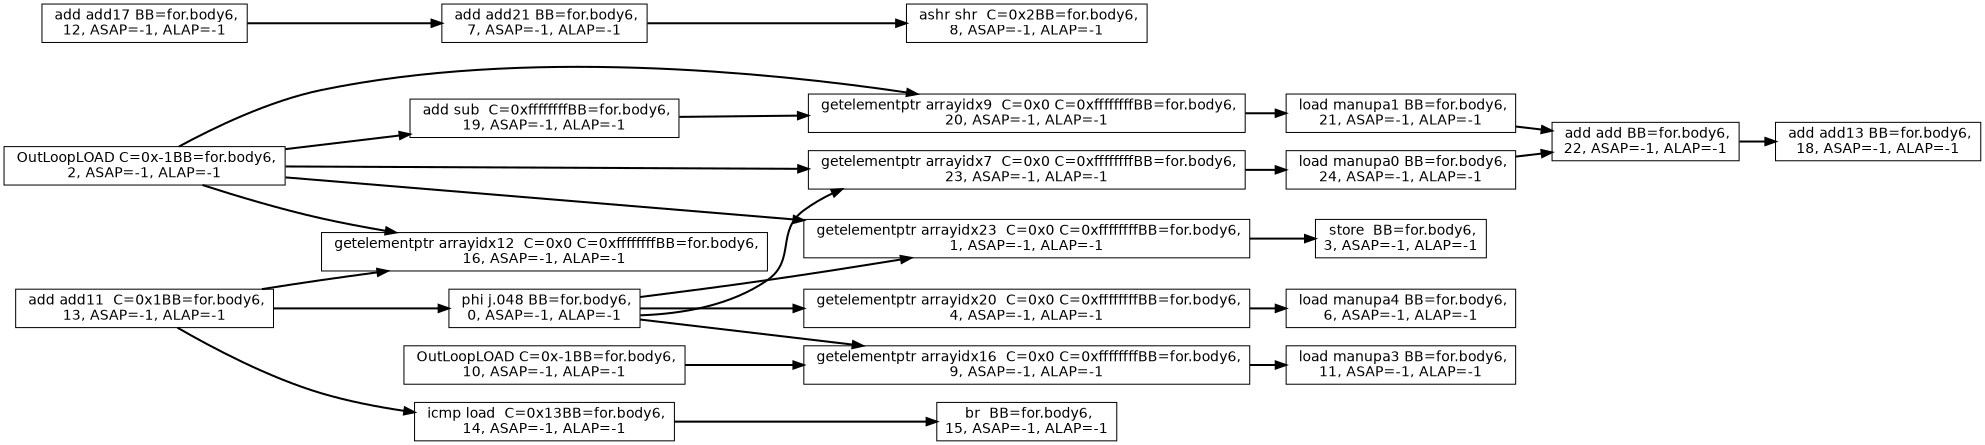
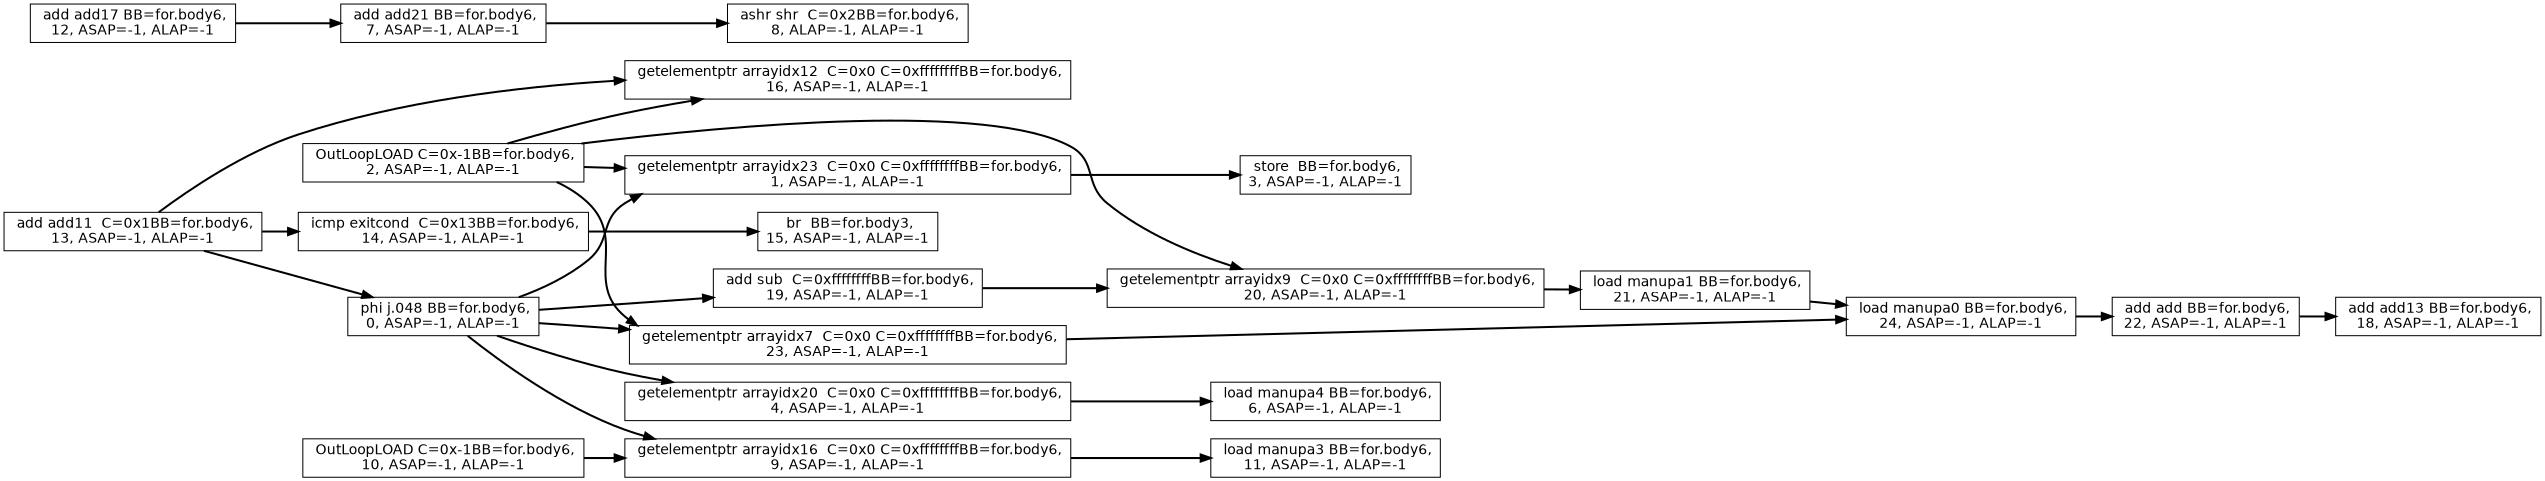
(1027, 23) -> (848, 23)
(1529, 128) -> (1823, 303)
(342, 142) -> (625, 304)
(544, 422) -> (443, 232)
(1027, 422) -> (848, 232)
